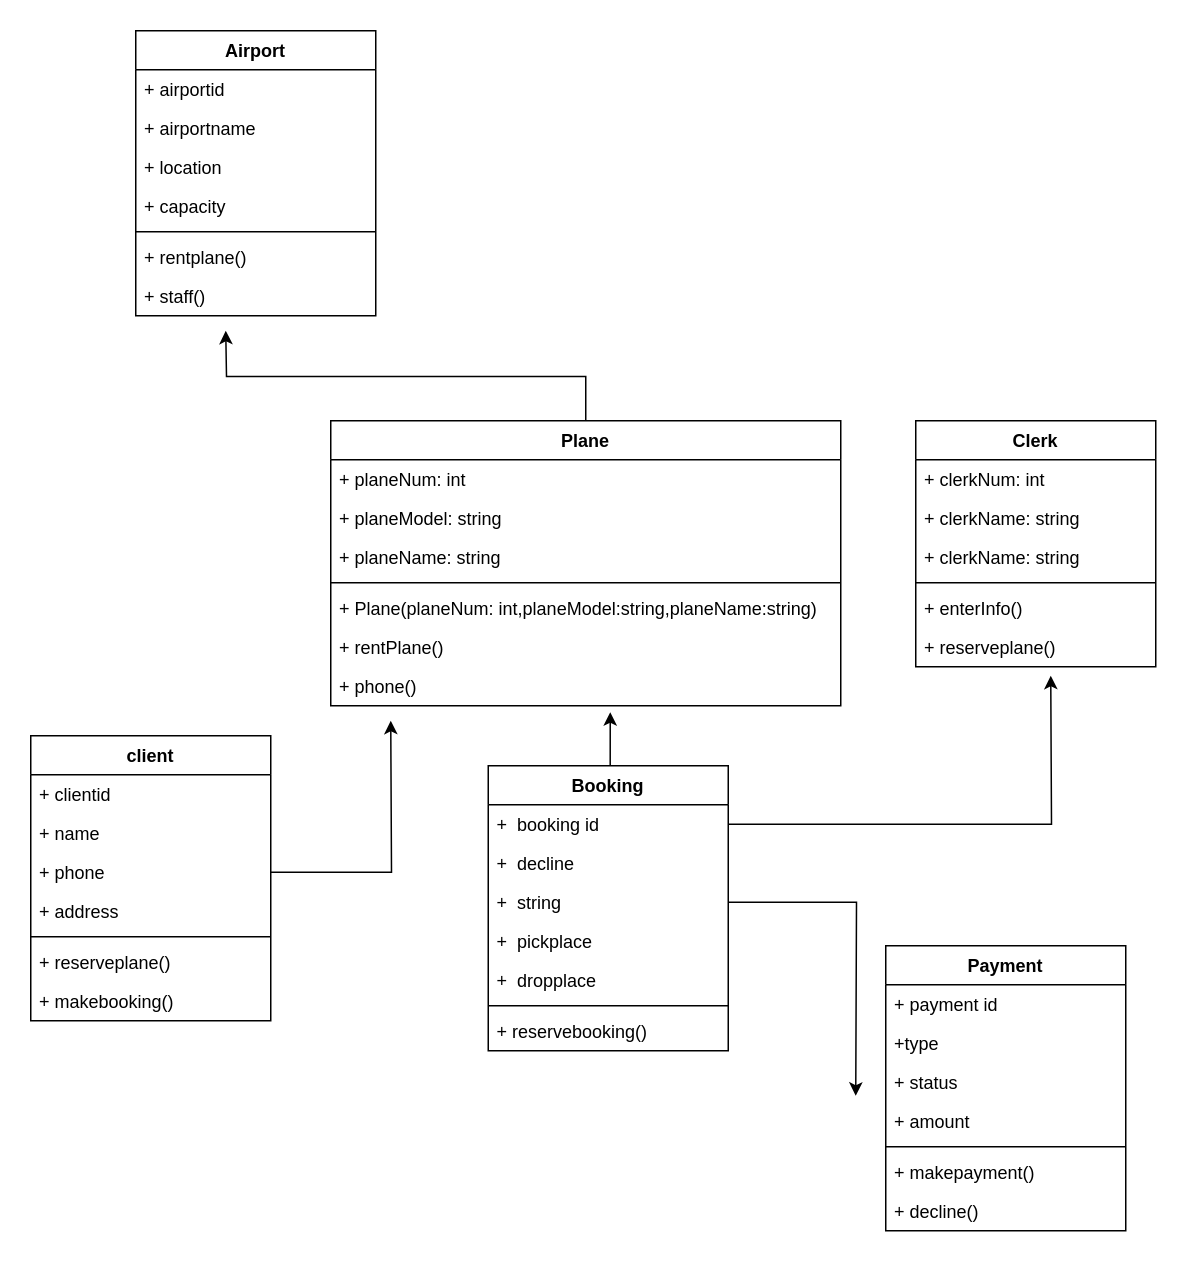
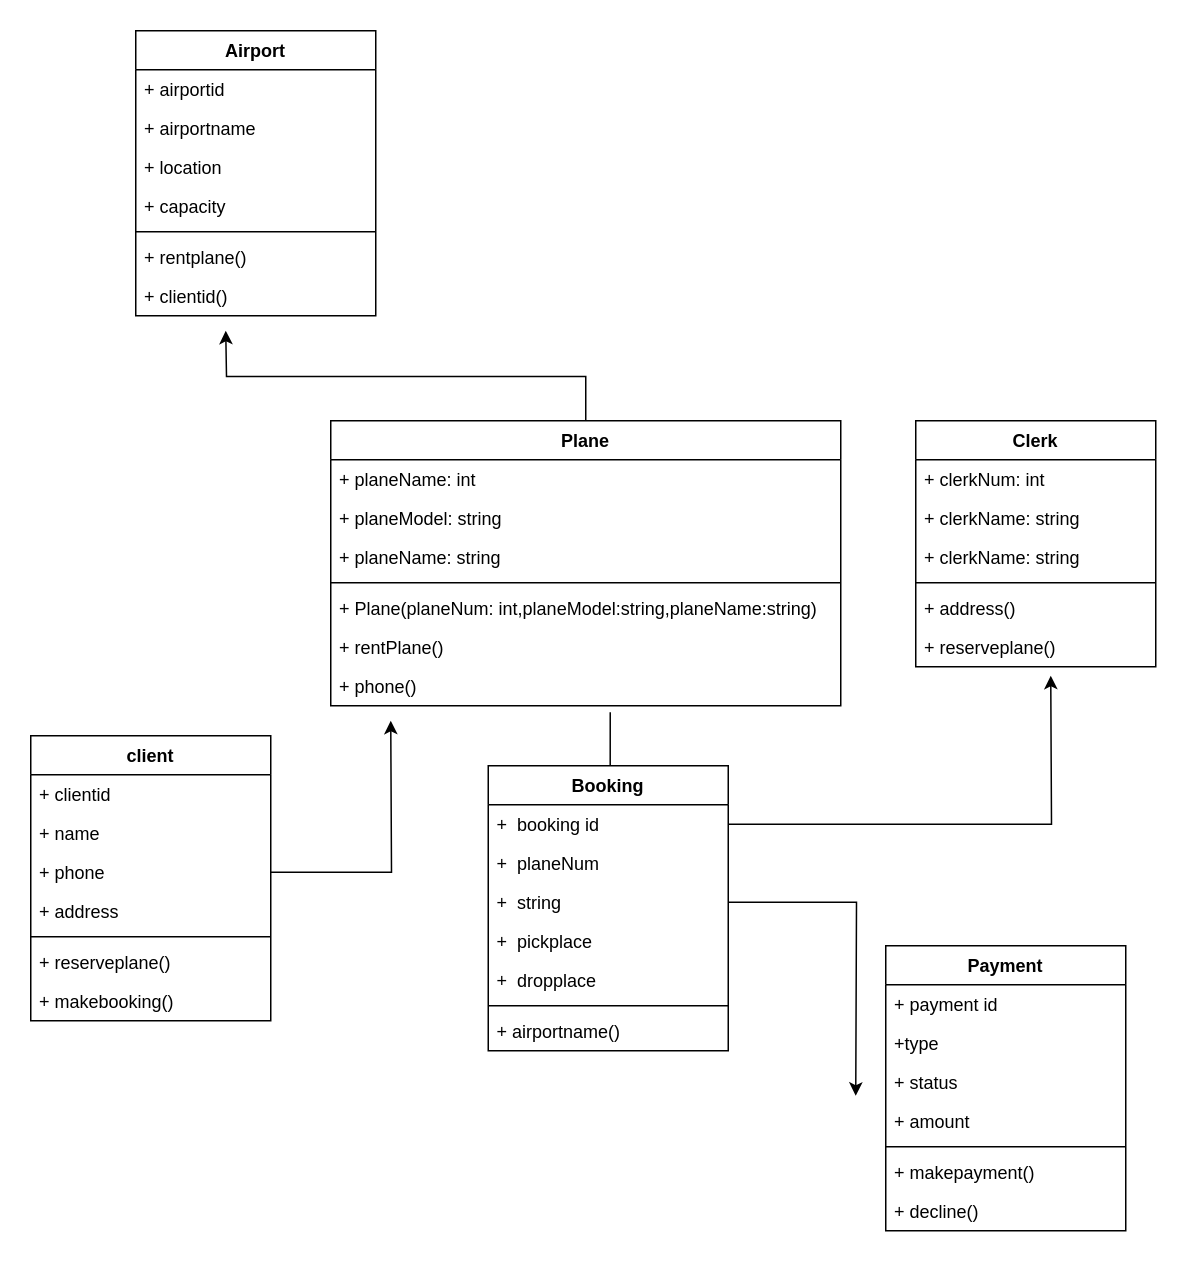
(187, 297) -> (195, 297)
(403, 480) -> (408, 480)
(987, 609) -> (977, 609)
(610, 724) -> (610, 719)
(540, 864) -> (547, 864)
(583, 1032) -> (567, 1032)
